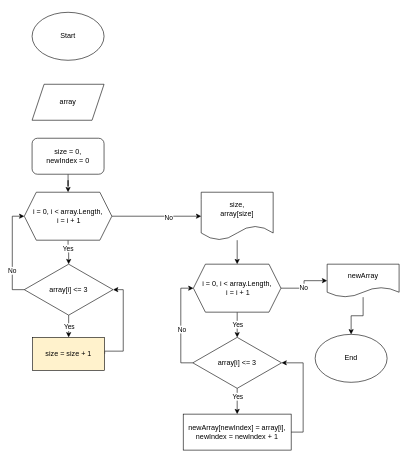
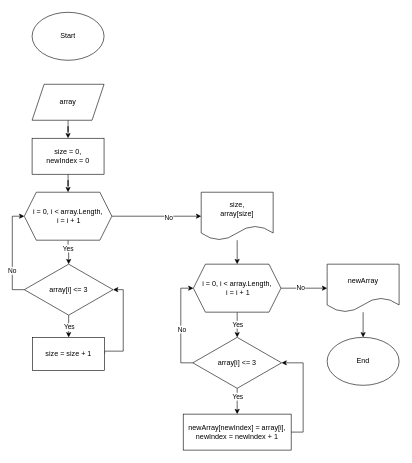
none -> (68, 129)
(68, 156) -> (68, 156)
(363, 281) -> (363, 288)
(69, 354) -> (69, 354)
(351, 359) -> (363, 362)
